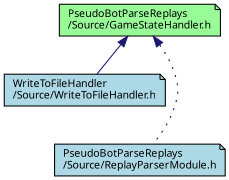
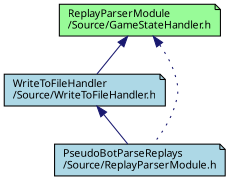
(140, 20) -> (140, 20)
none -> (116, 129)
